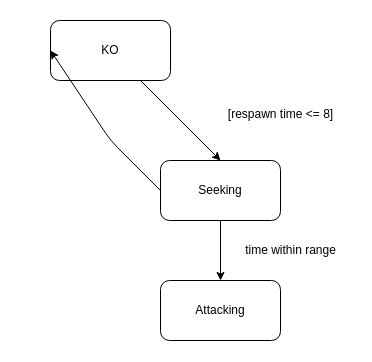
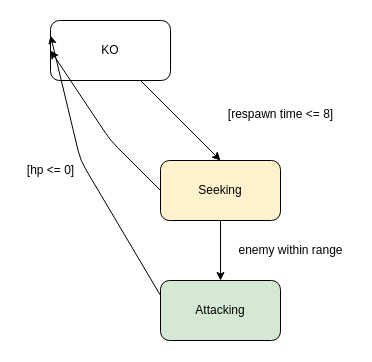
none -> (51, 171)
none -> (97, 189)
(221, 191) -> (221, 191)
(291, 251) -> (291, 251)
(221, 311) -> (221, 311)
